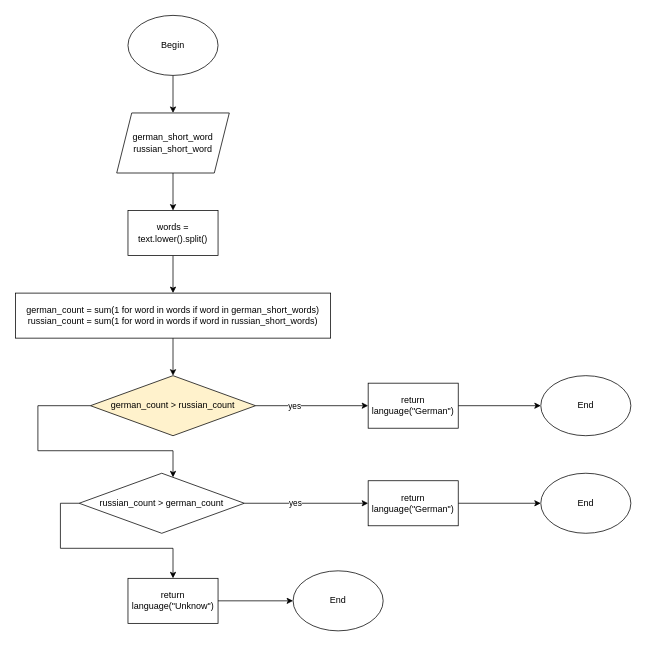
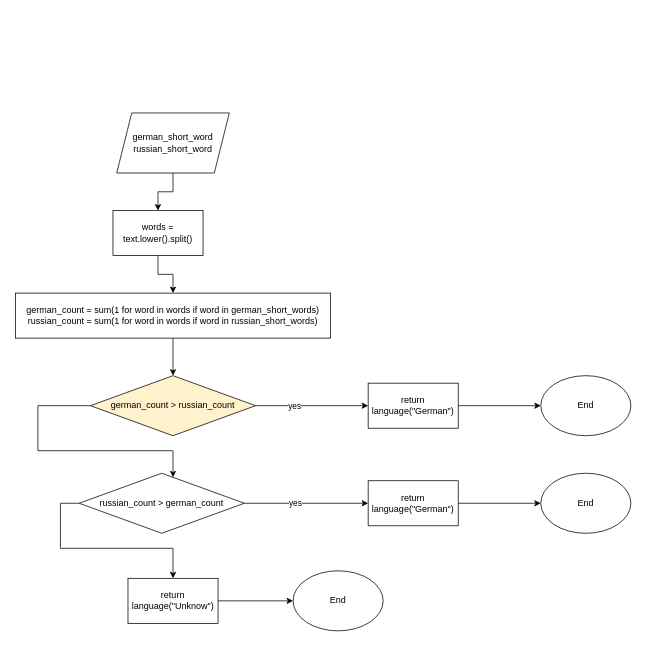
(173, 45) -> none
(173, 106) -> none
(173, 233) -> (158, 233)
